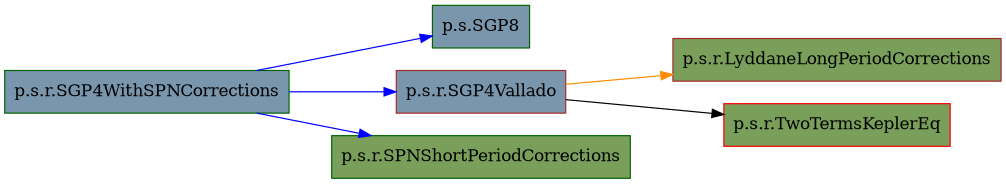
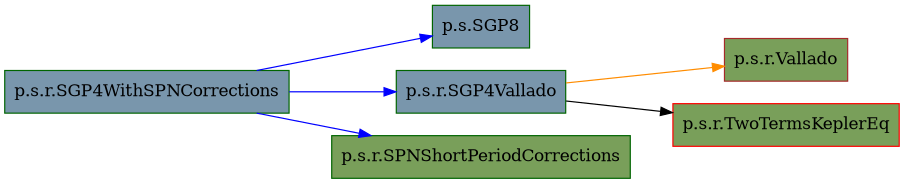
(837, 60) -> (786, 60)
(481, 92) -> (481, 92)
